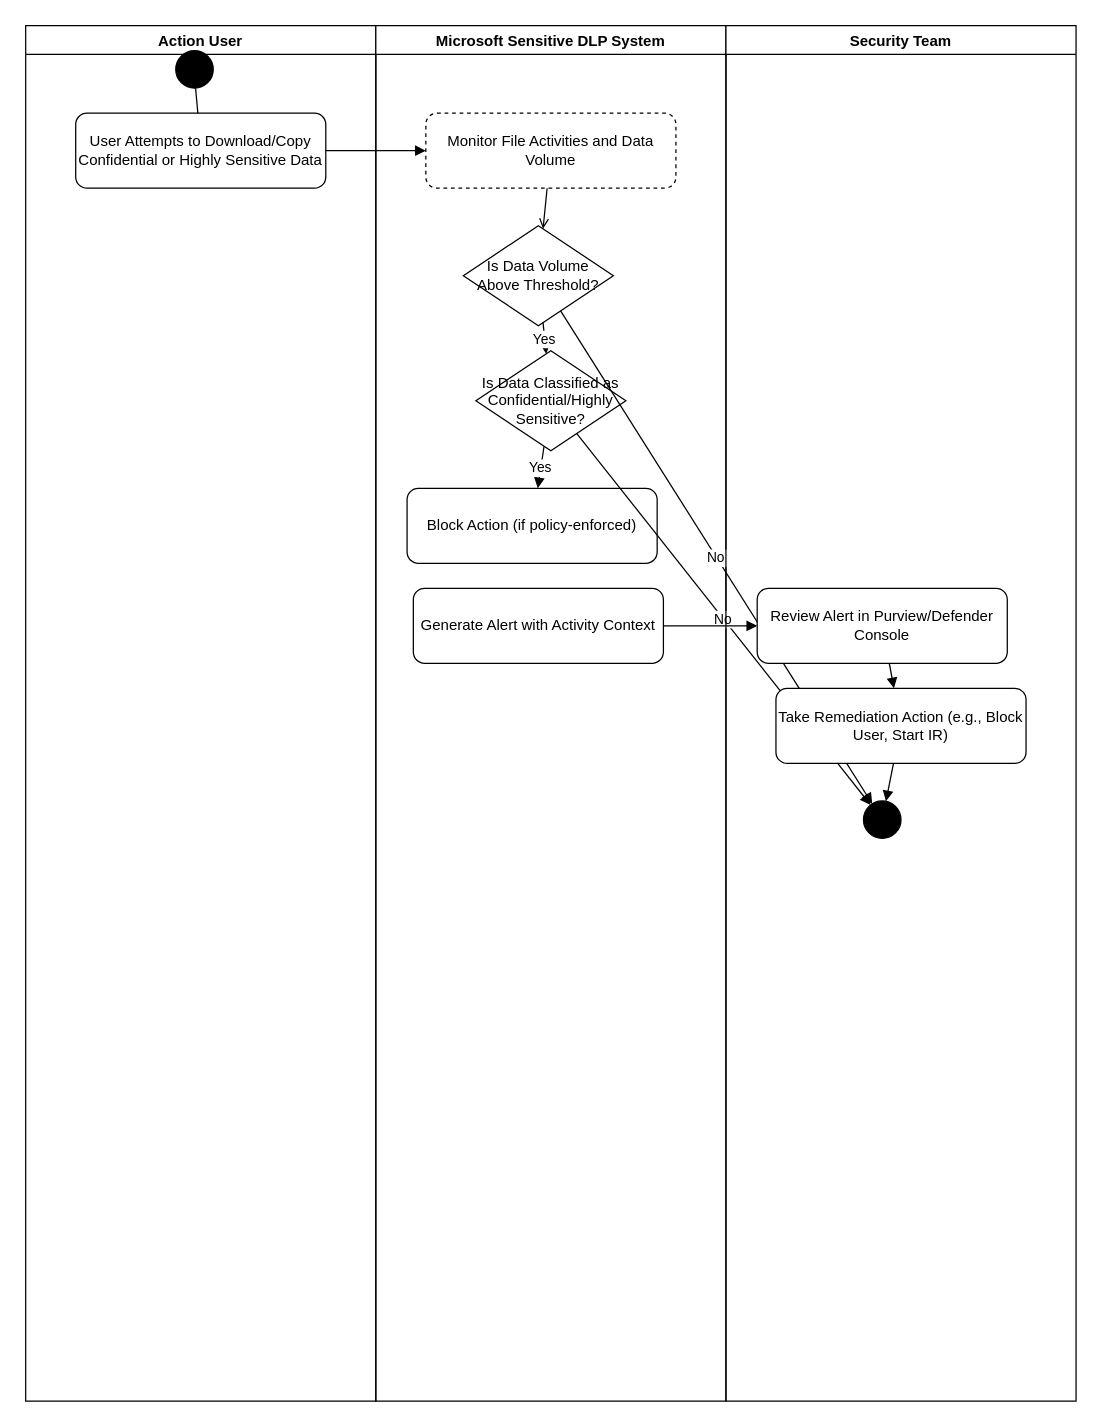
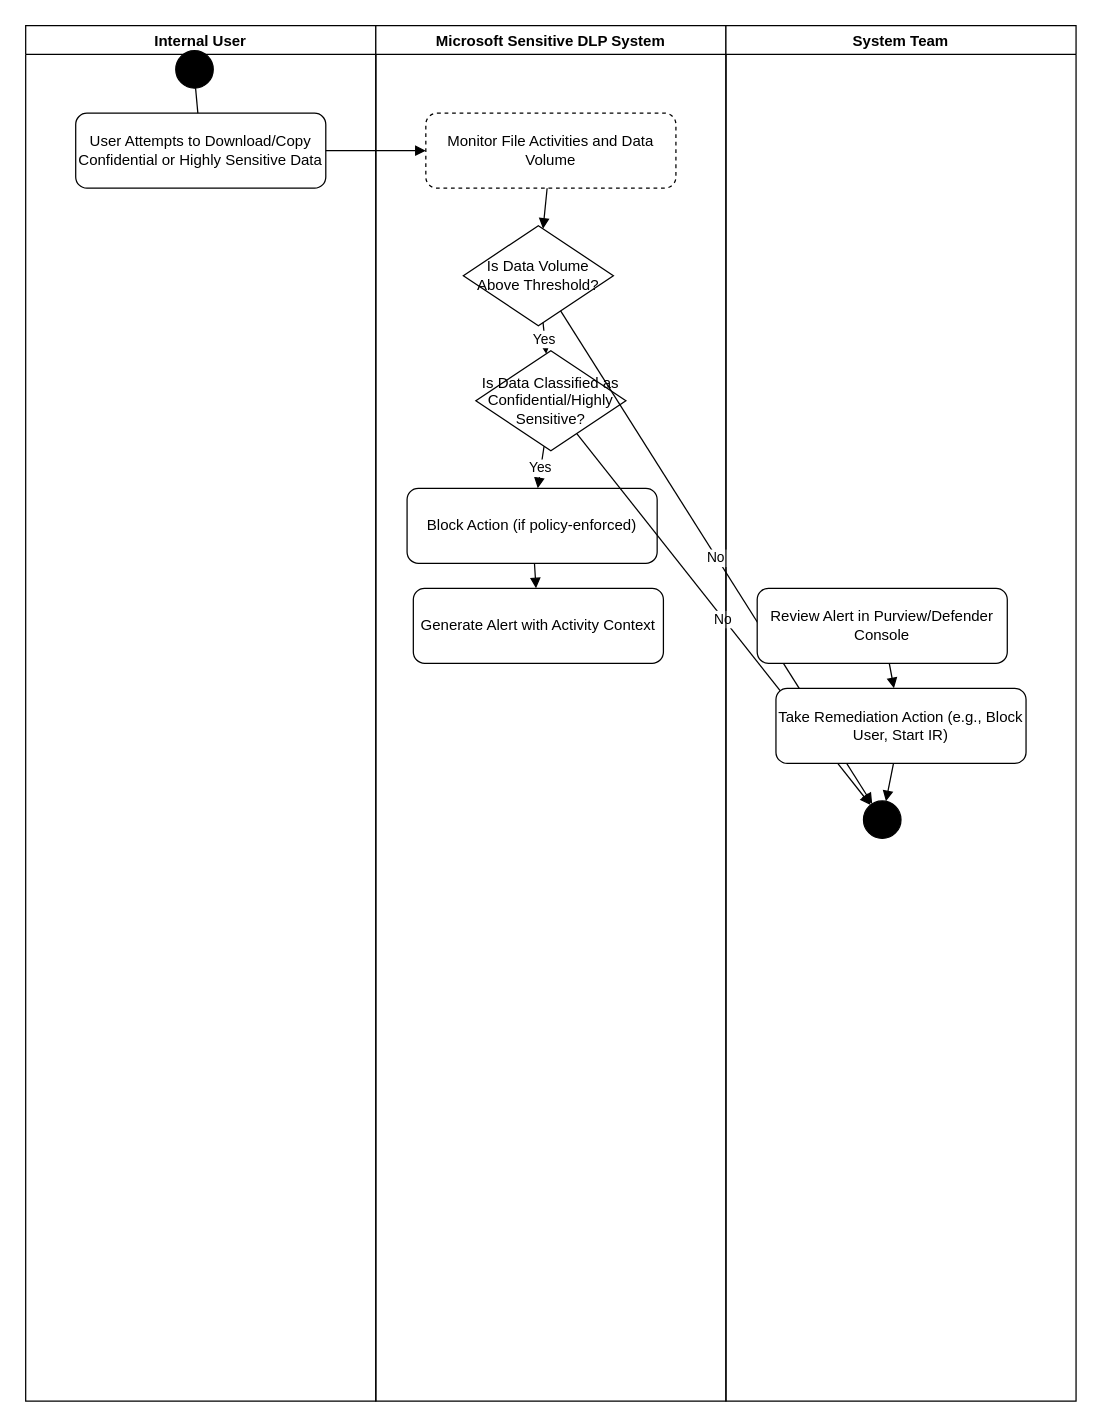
(200, 41) -> (200, 41)
(900, 41) -> (900, 41)
(544, 220) -> (544, 217)
none -> (535, 571)
(692, 626) -> none
